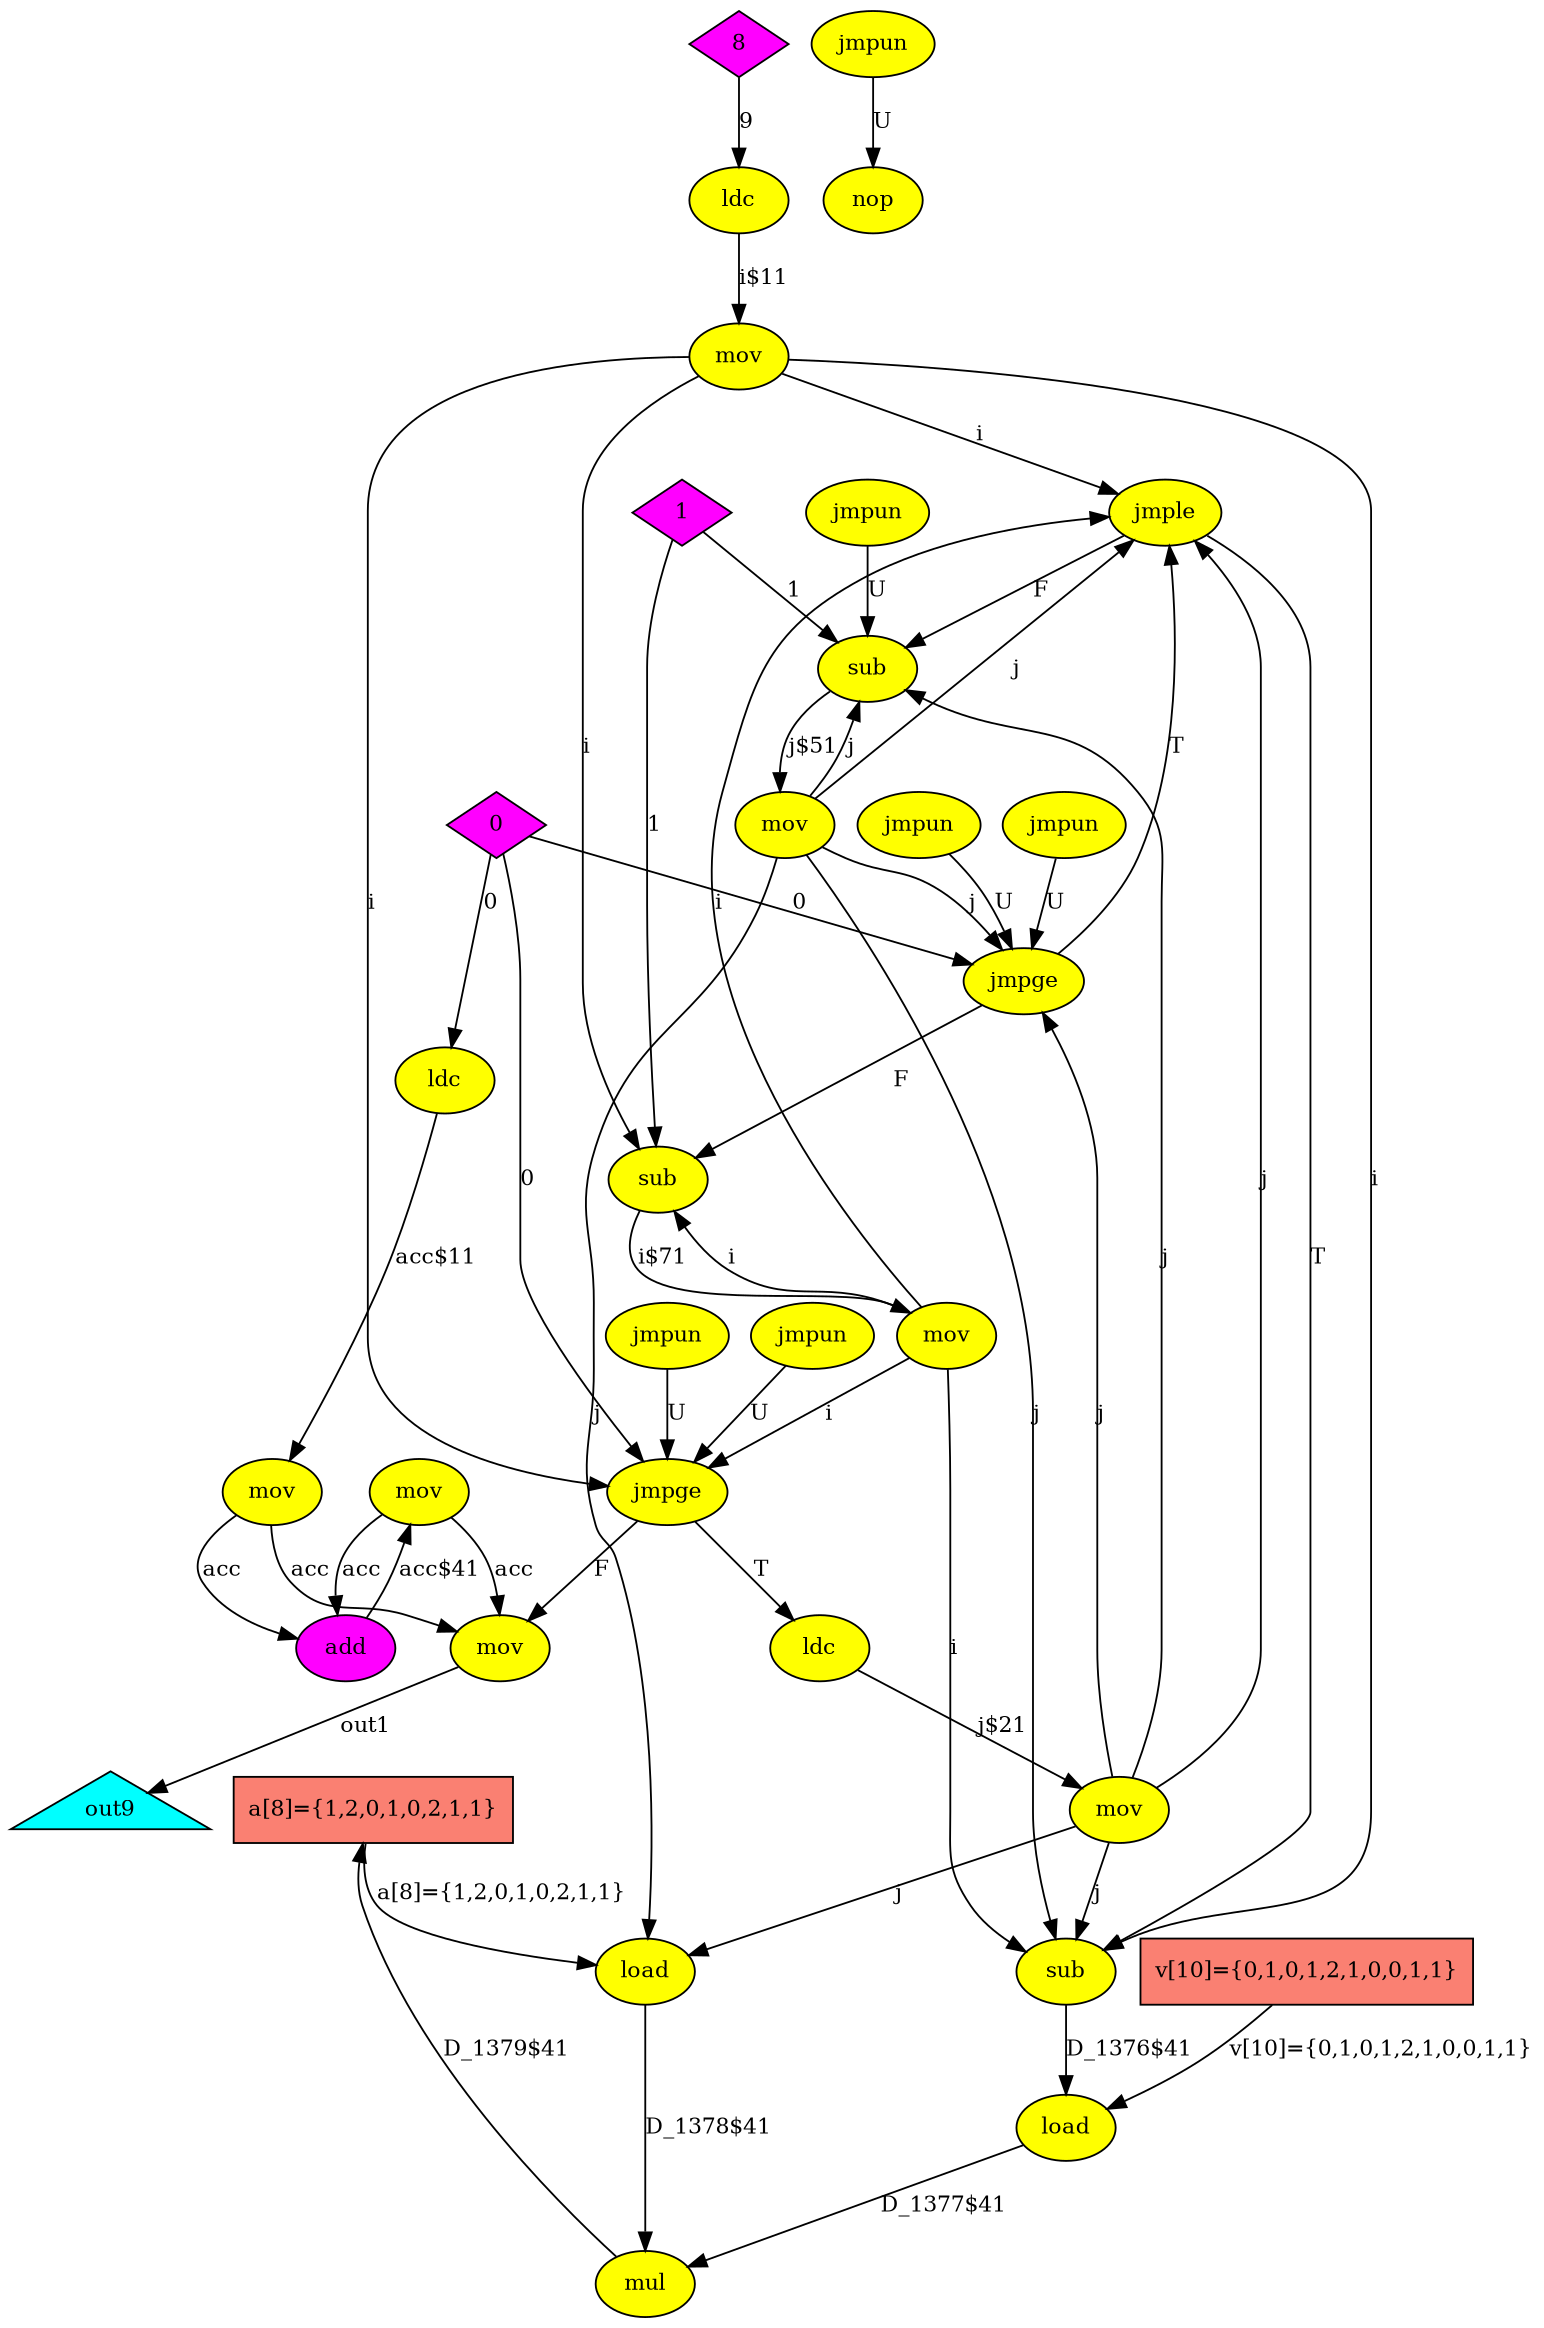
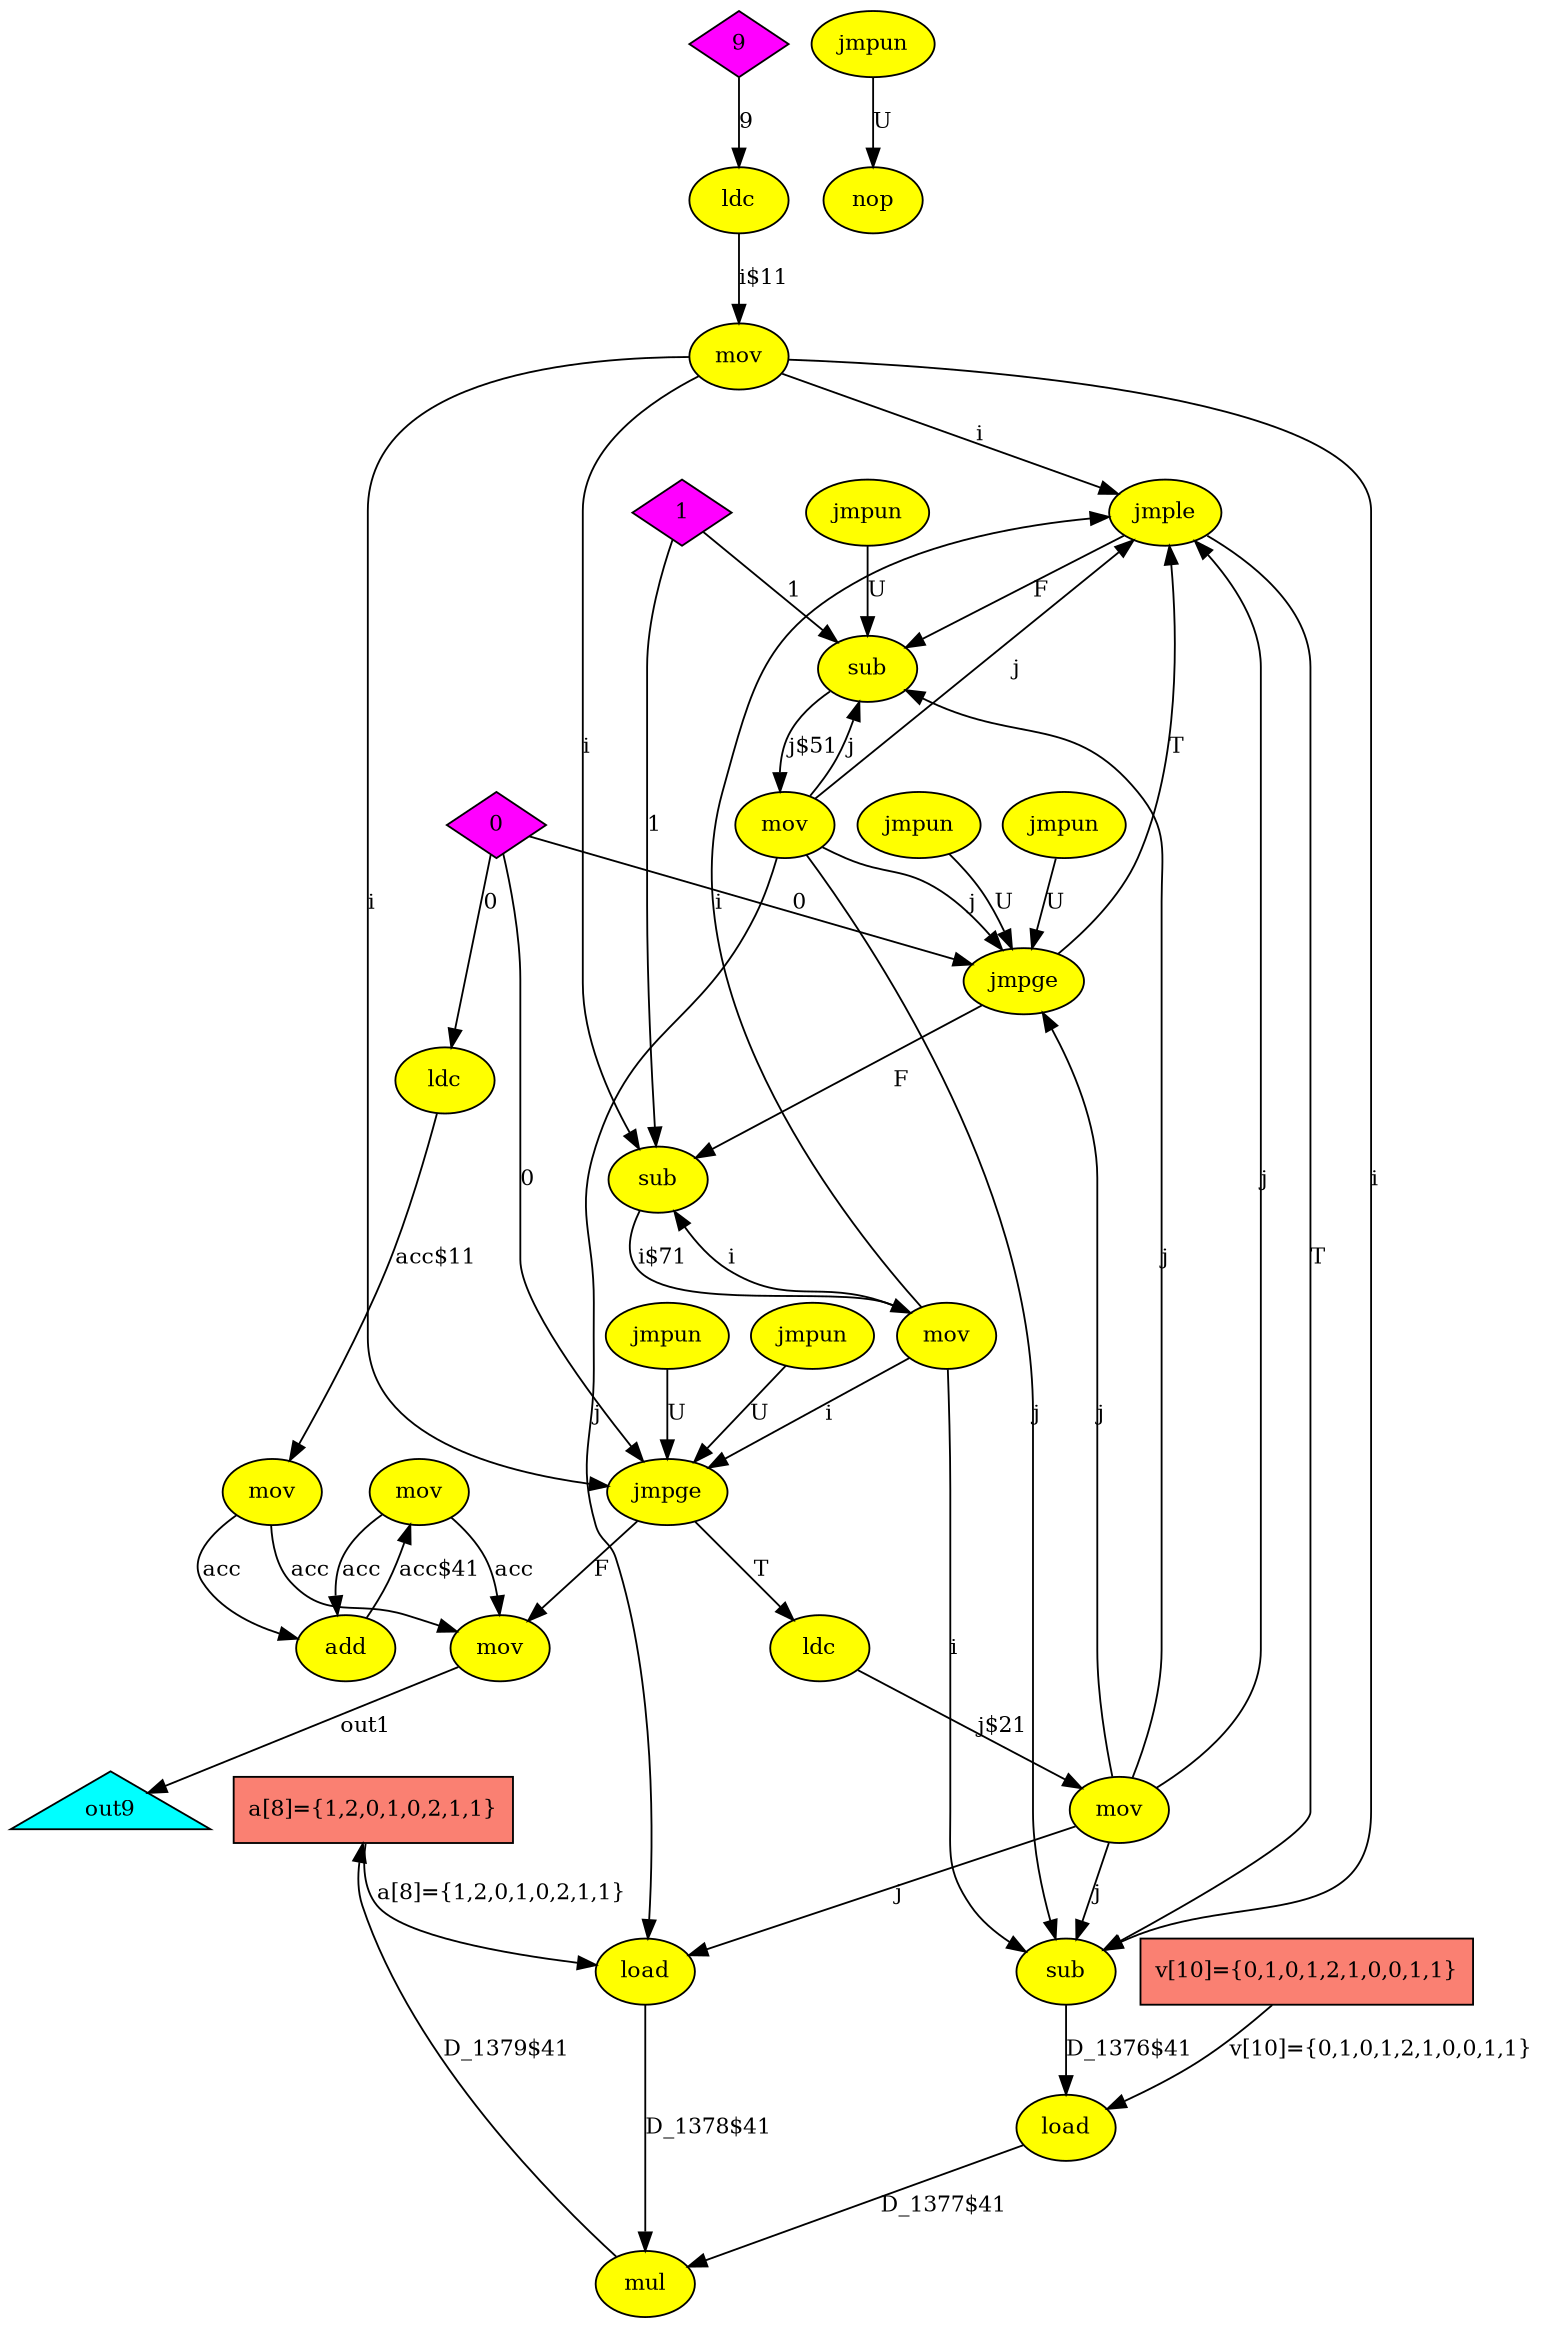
(739, 44) -> (739, 44)
(346, 1648) -> (346, 1648)
